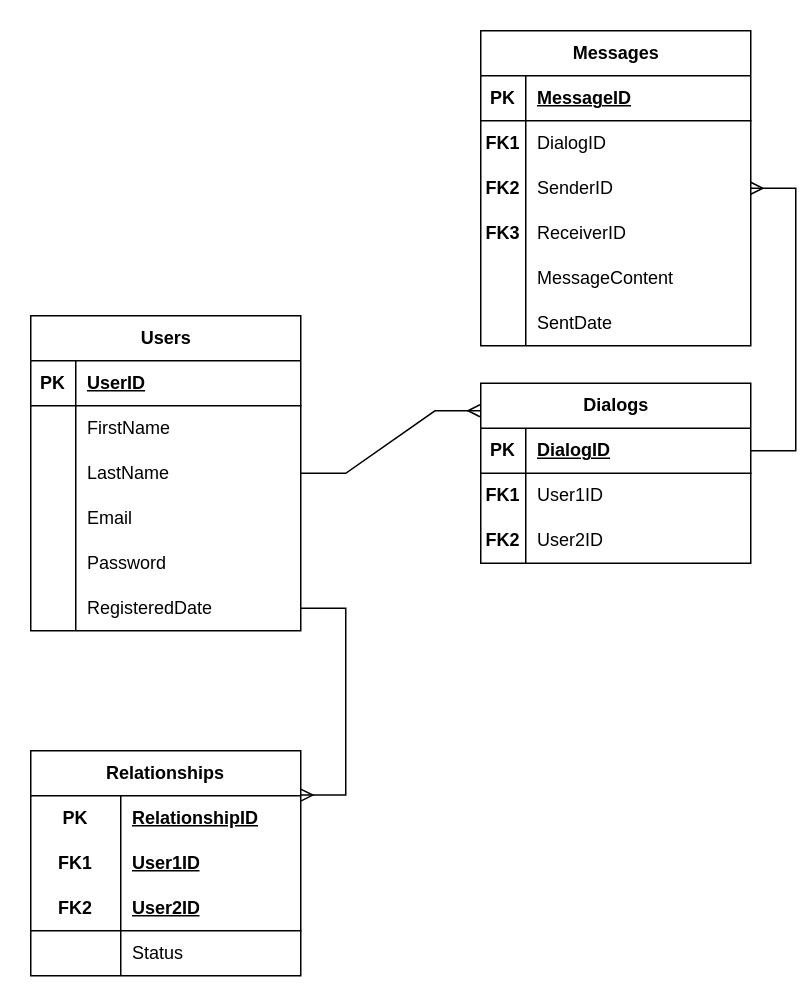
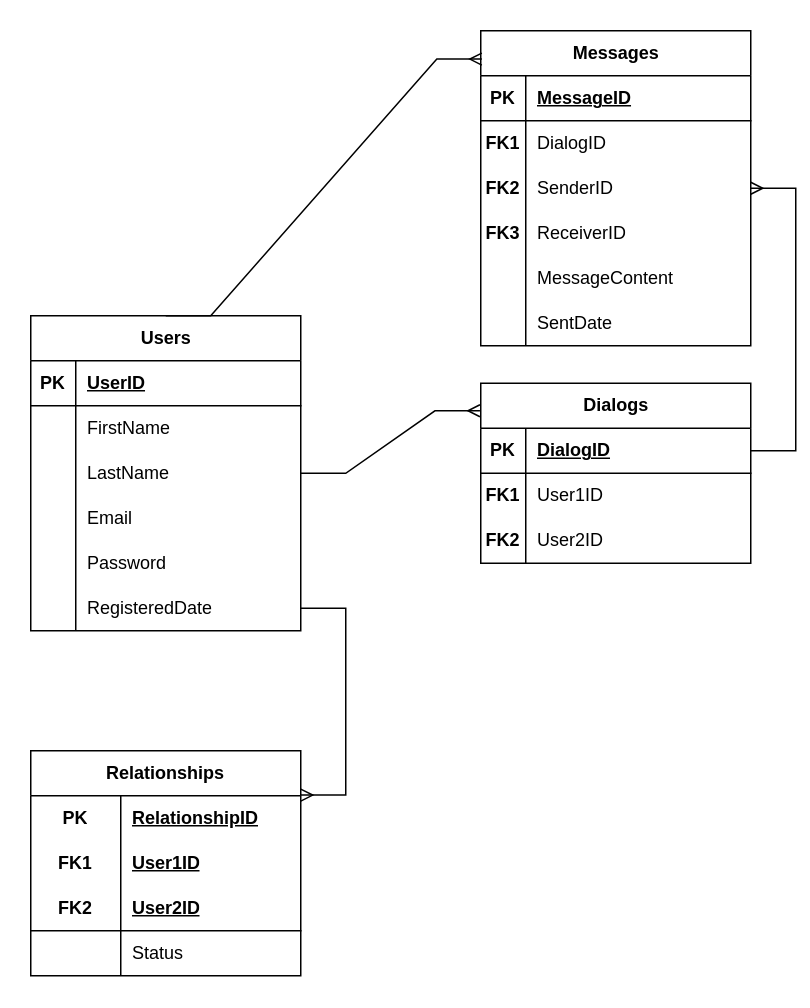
none -> (338, 172)
